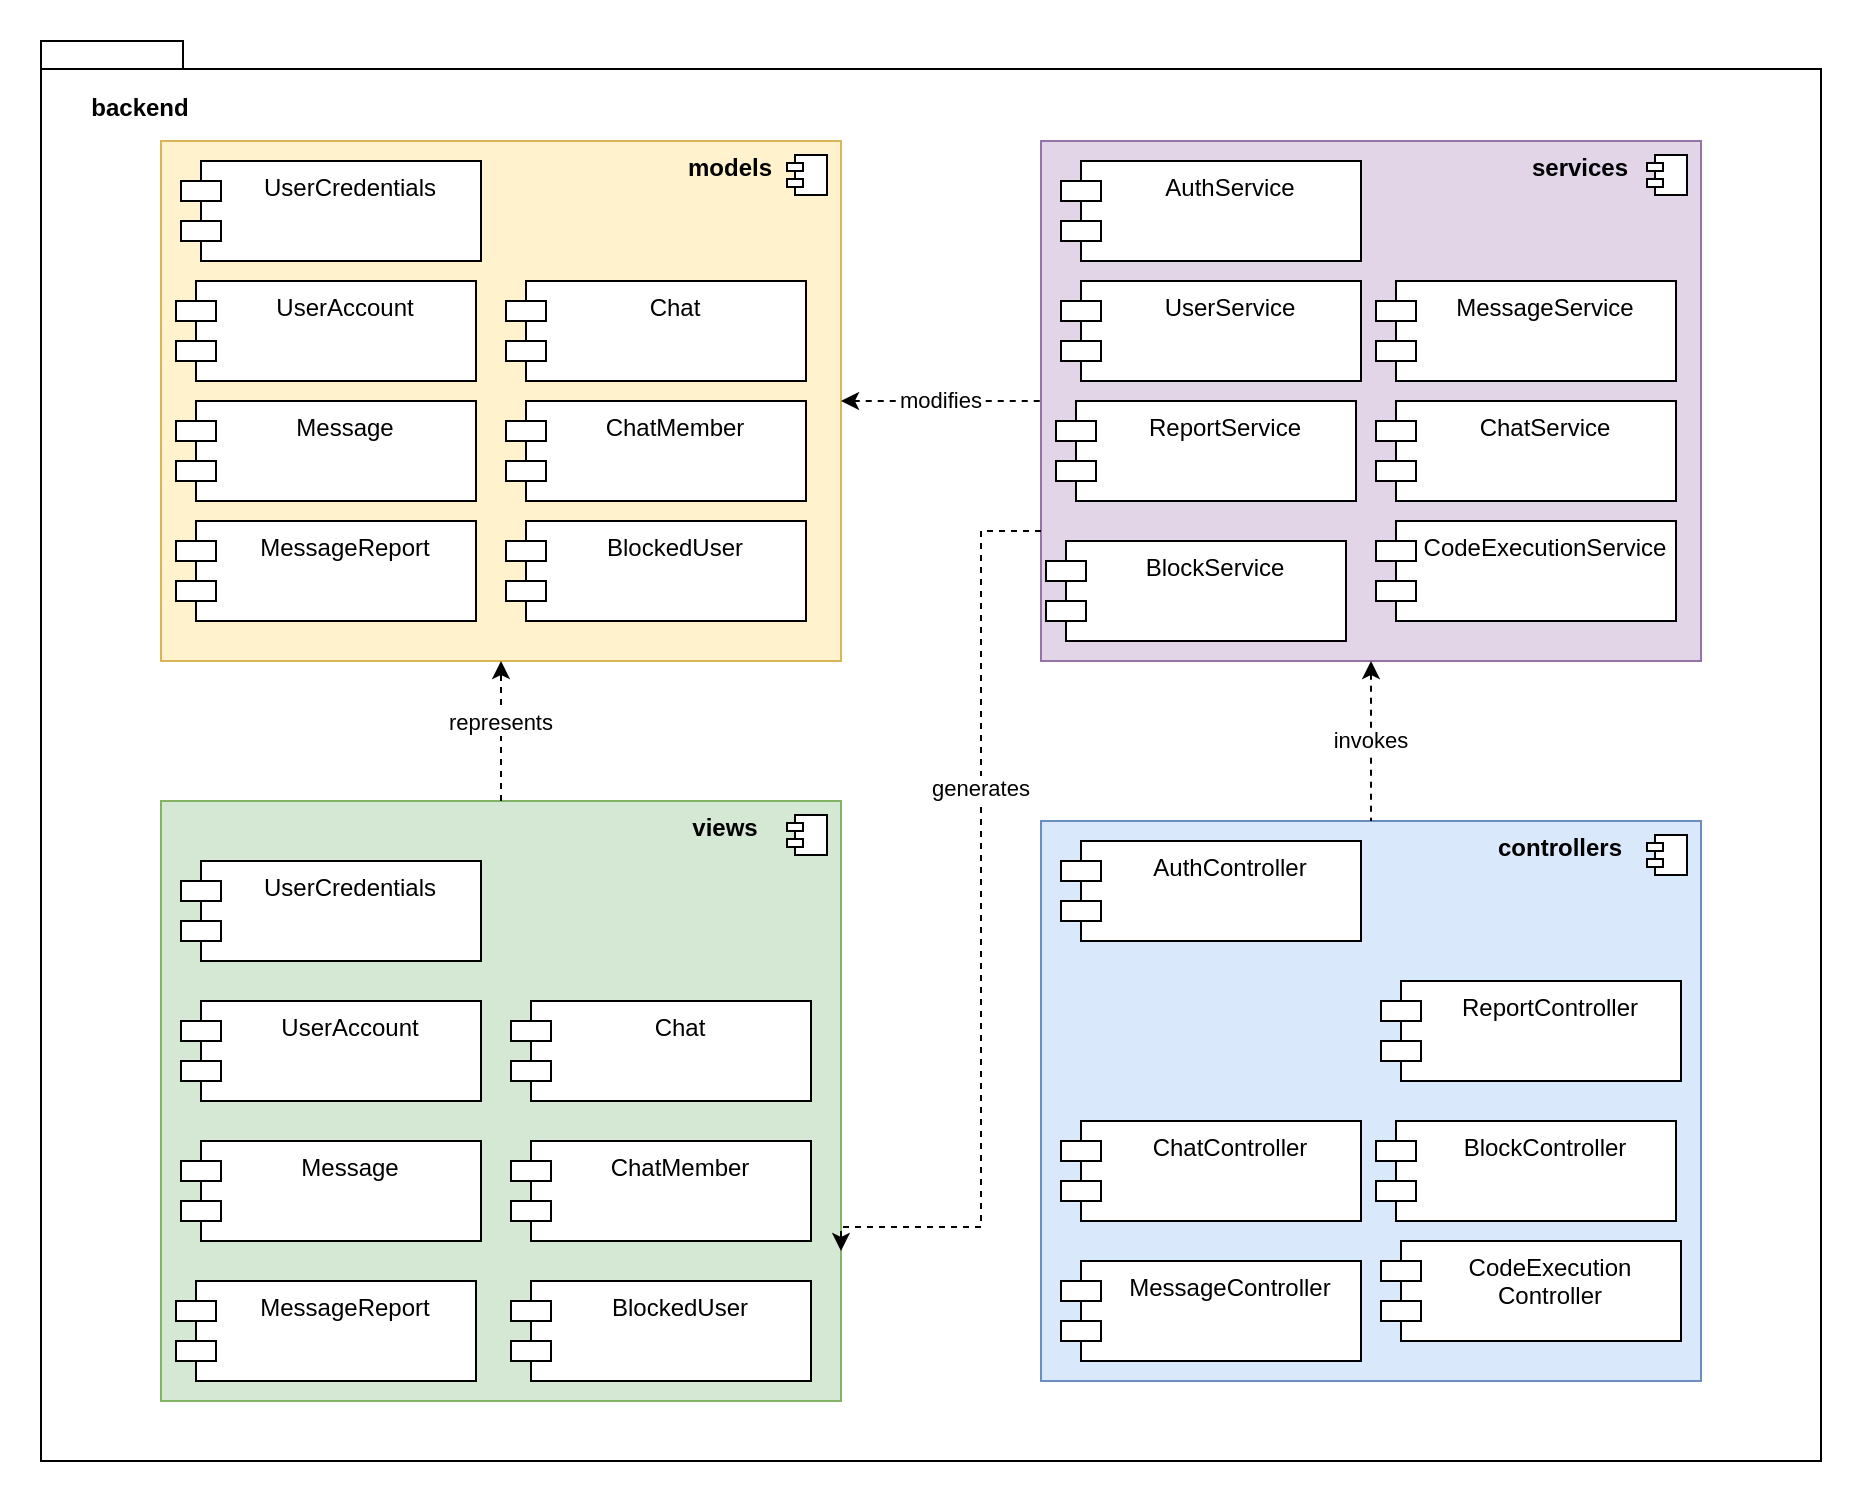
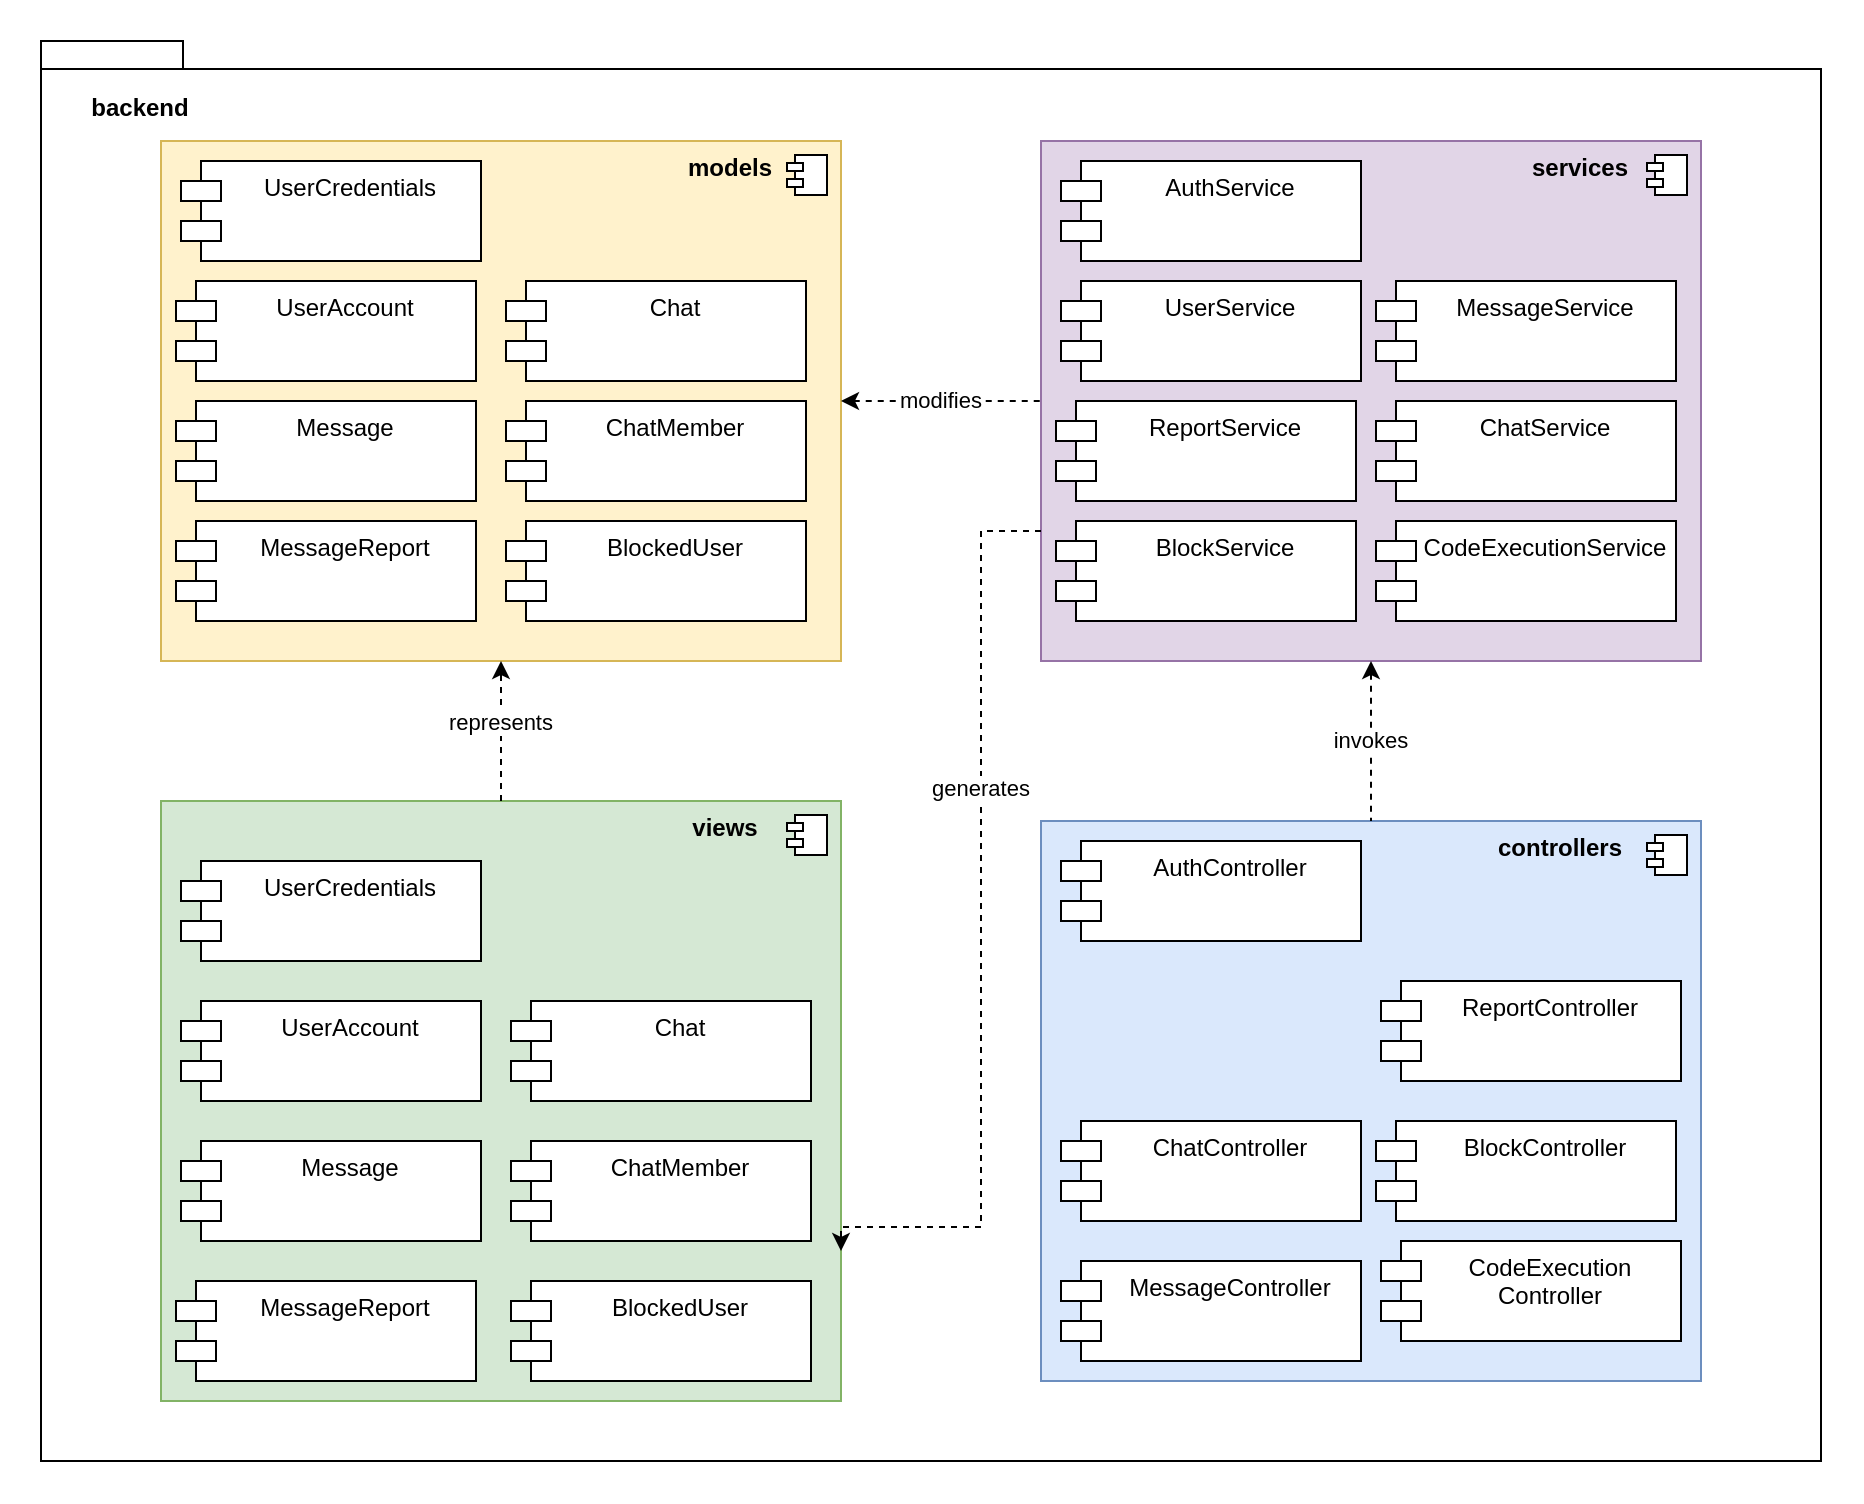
(1196, 591) -> (1206, 571)
